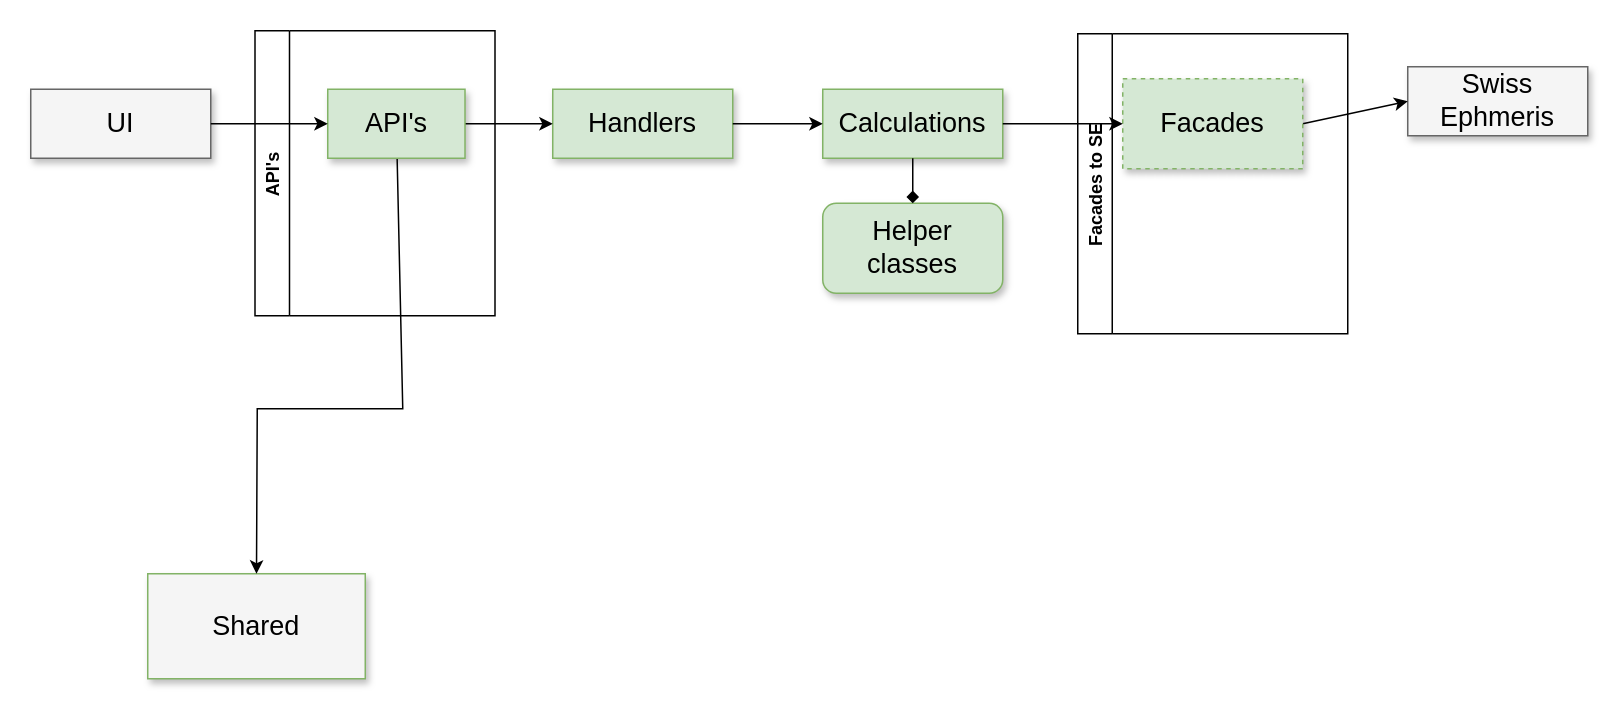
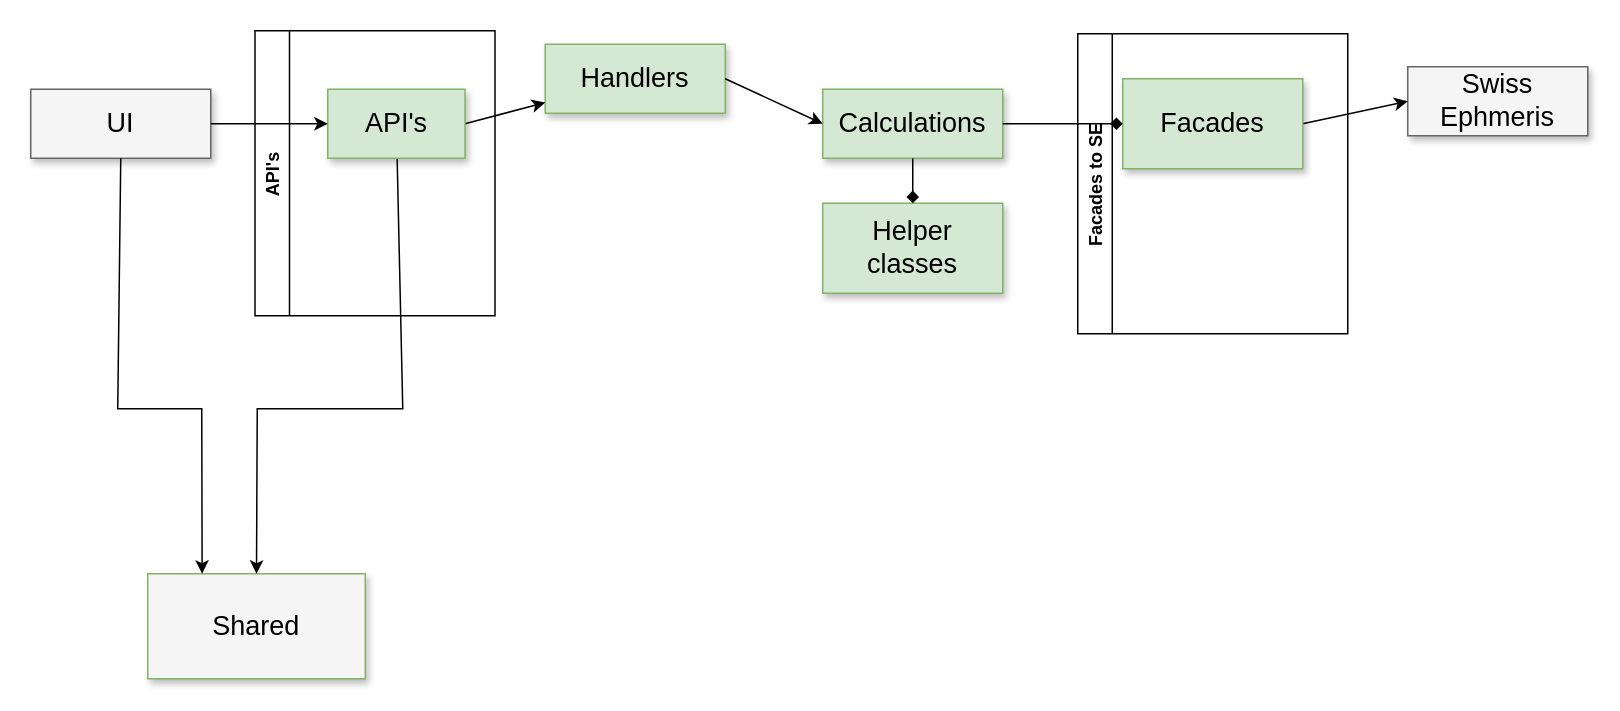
(643, 124) -> (635, 79)
(1111, 124) -> (1110, 124)
(1213, 124) -> (1213, 124)
(913, 248) -> (913, 248)
none -> (118, 403)
